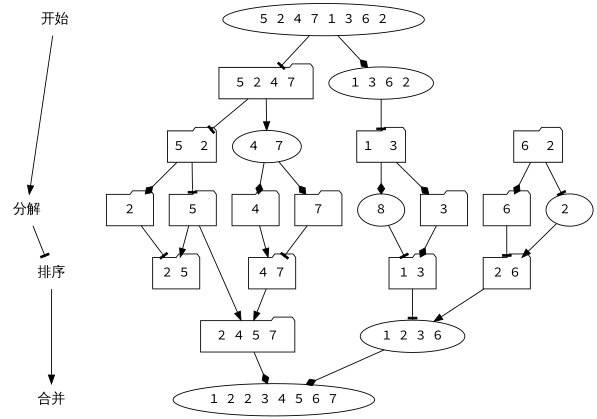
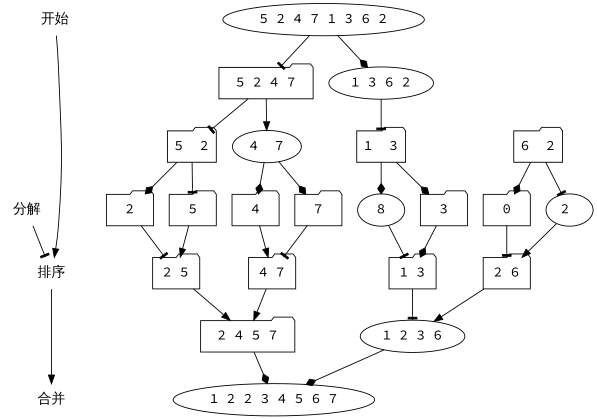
(42, 111) -> (61, 142)
(507, 210) -> (507, 210)
(218, 269) -> (208, 302)
